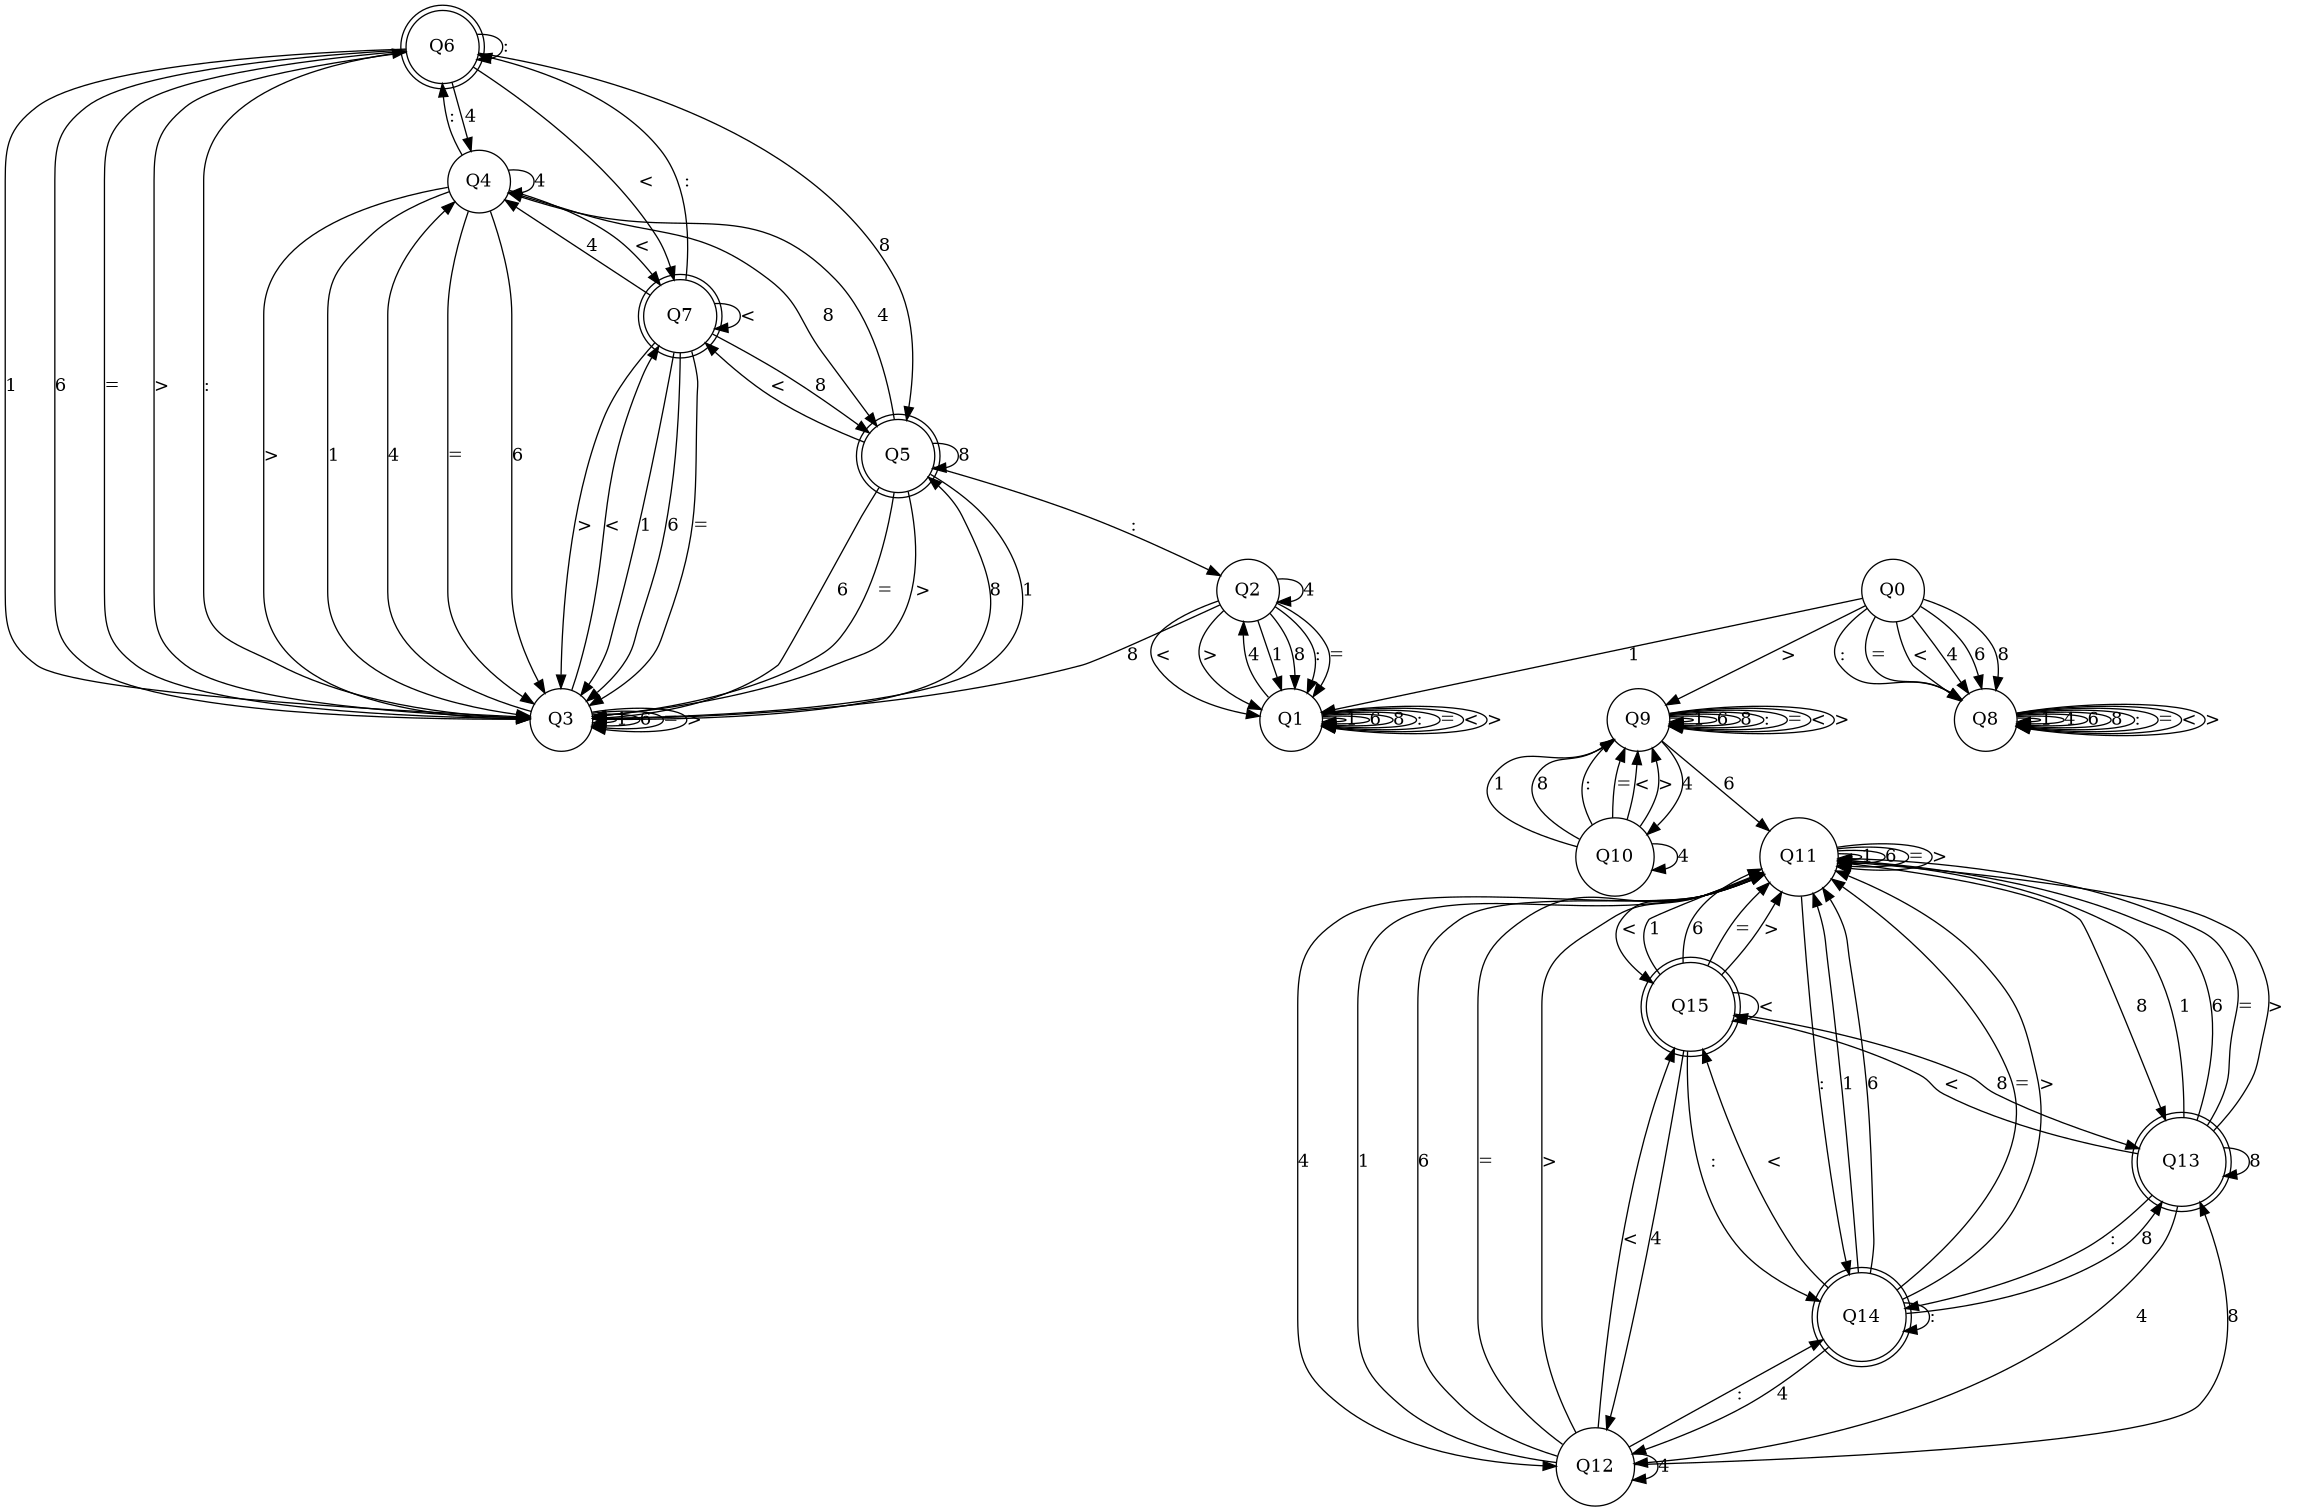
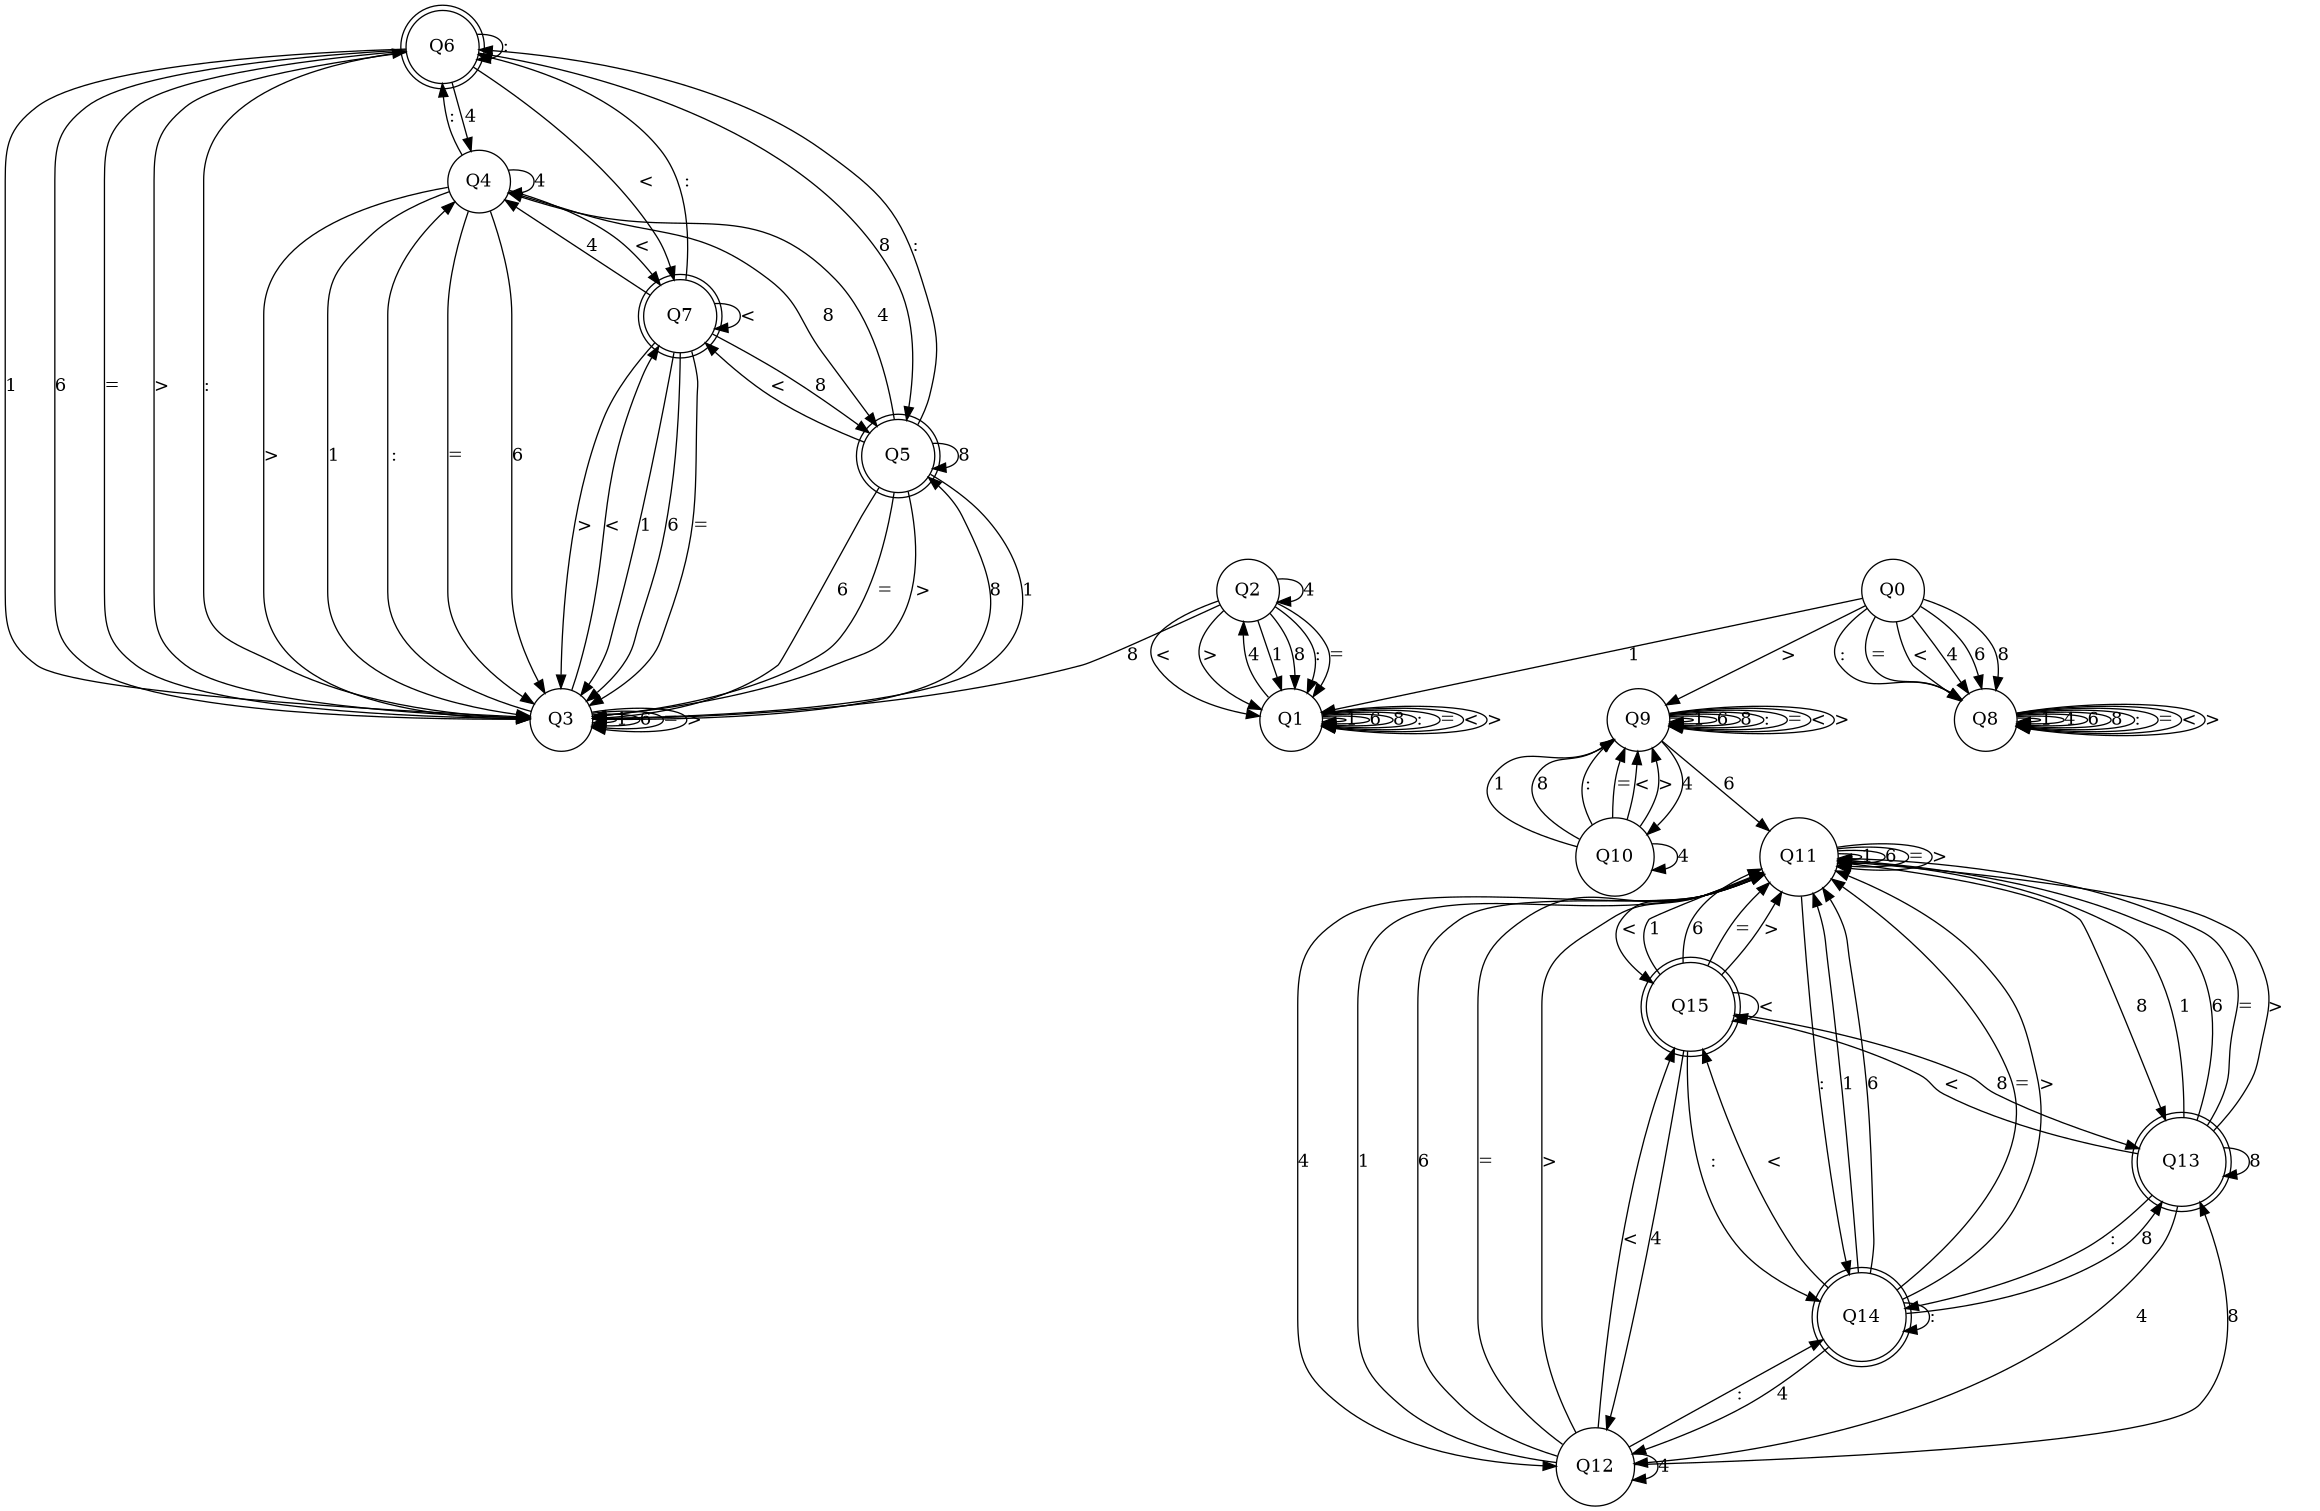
(394, 456) -> (394, 456)
(1073, 511) -> (809, 142)
